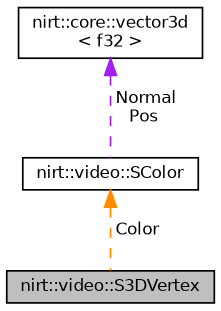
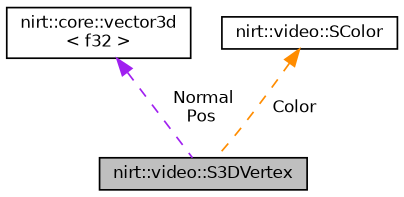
(111, 117) -> (160, 115)
